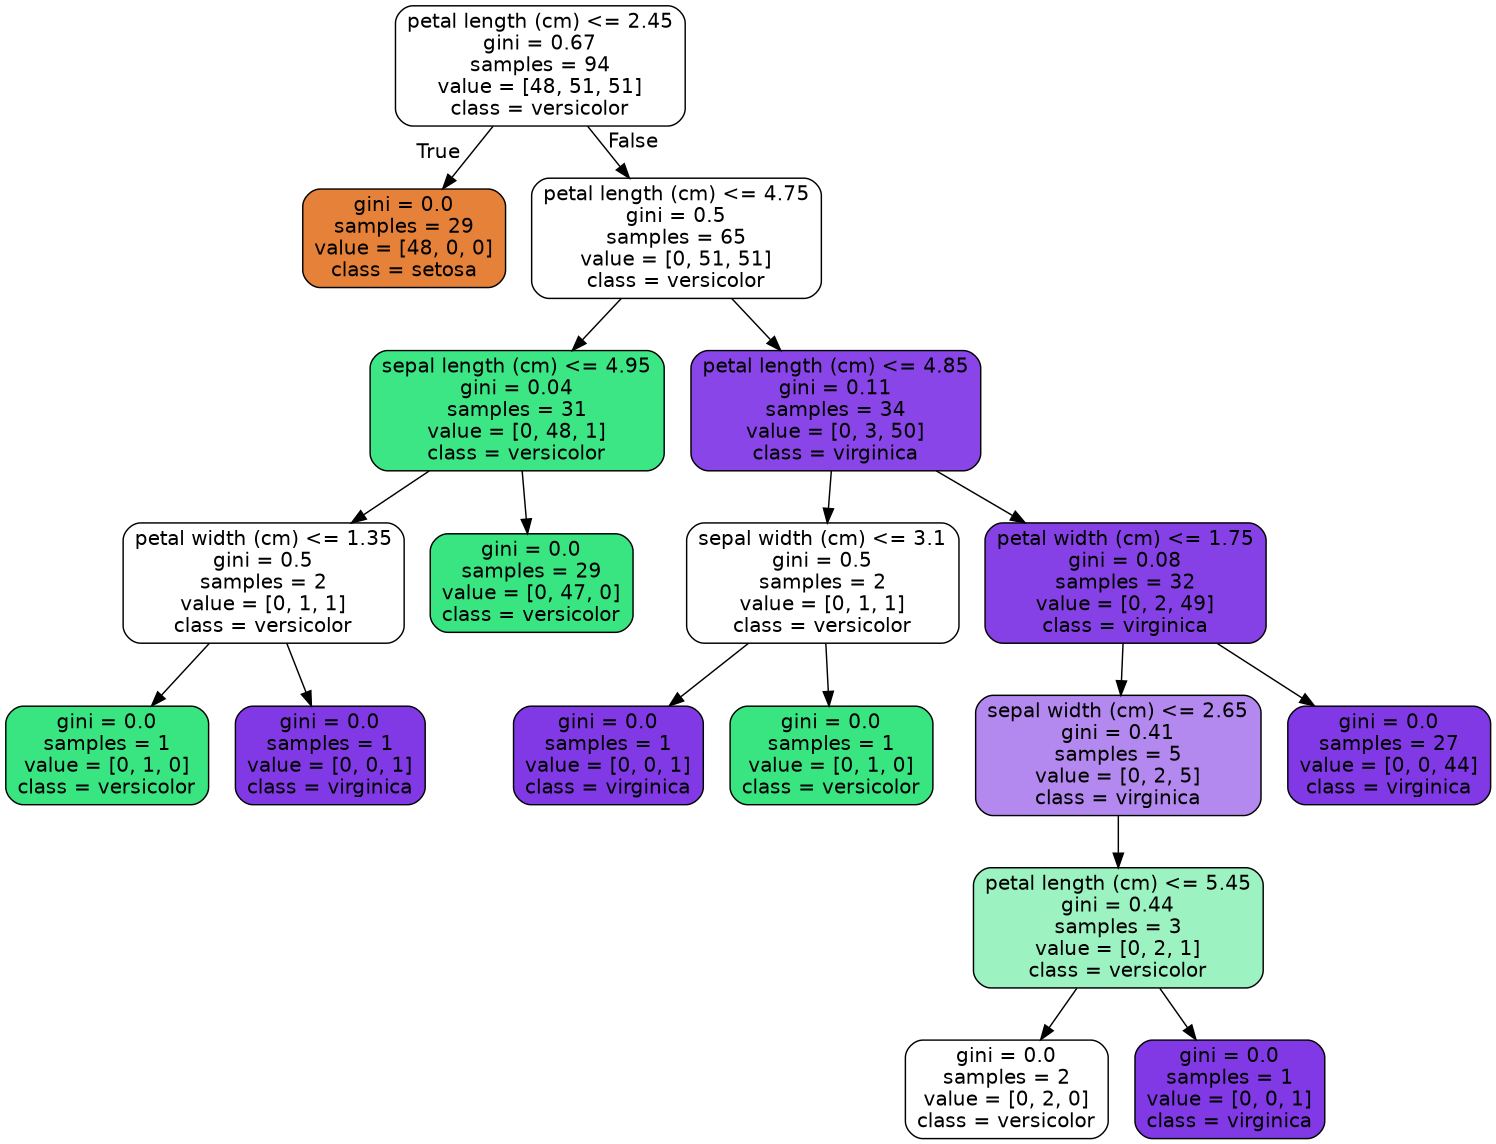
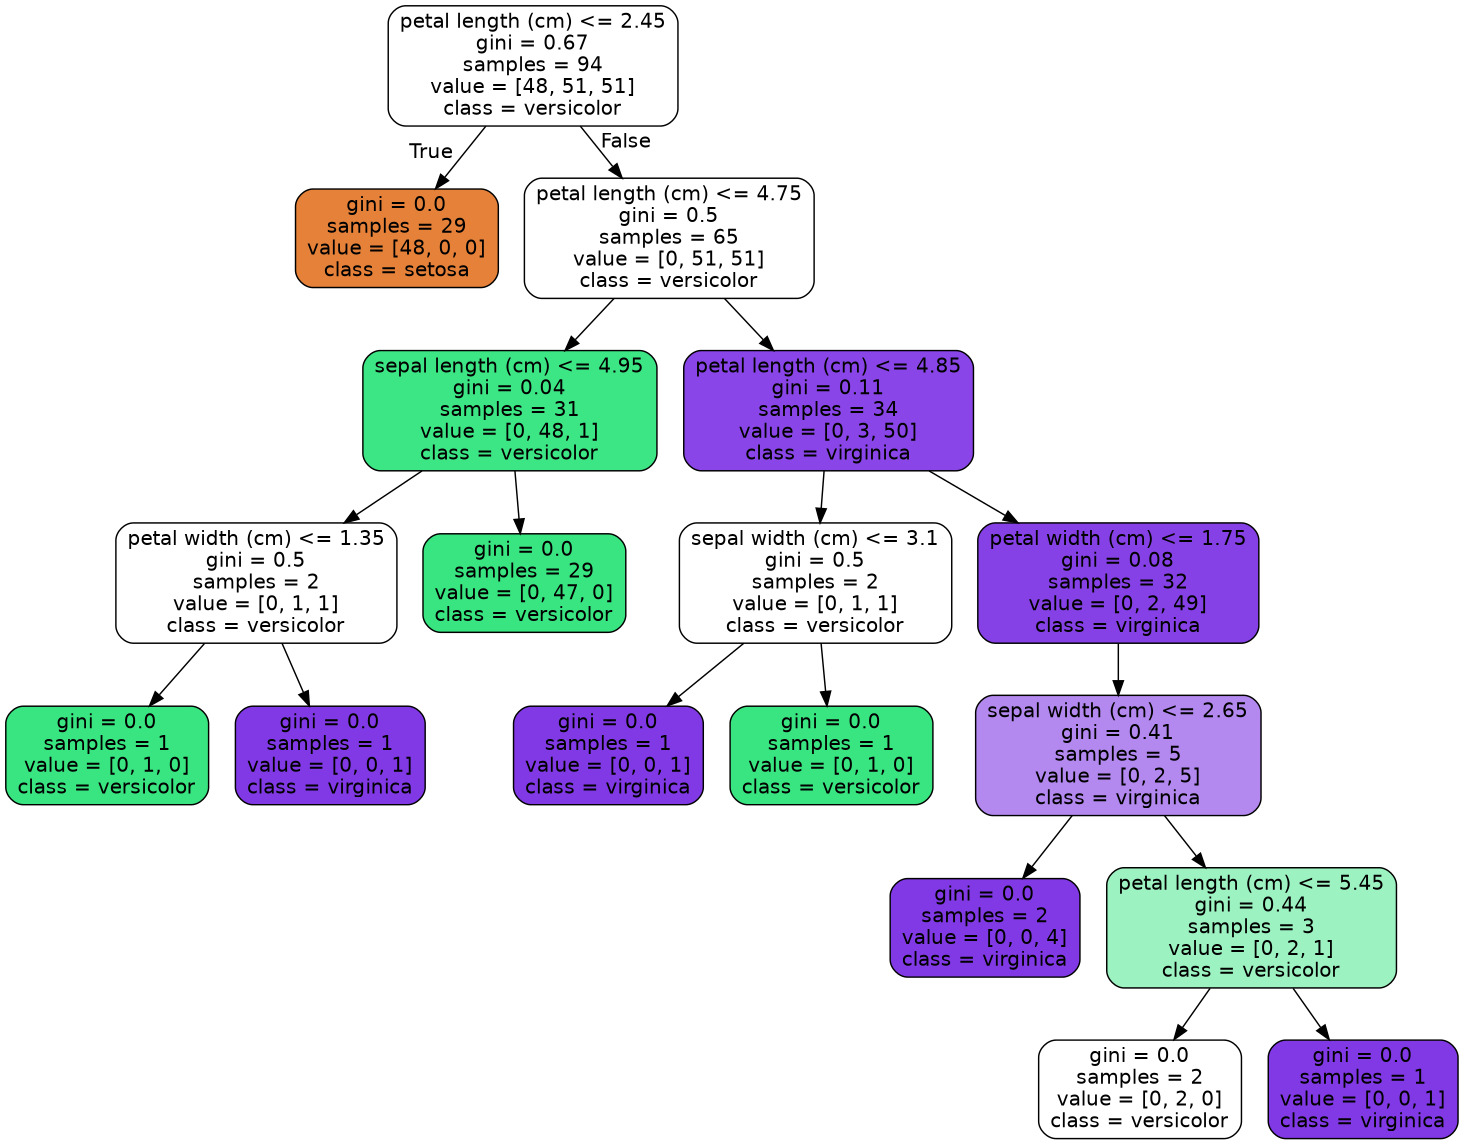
(1389, 755) -> none
none -> (985, 928)
